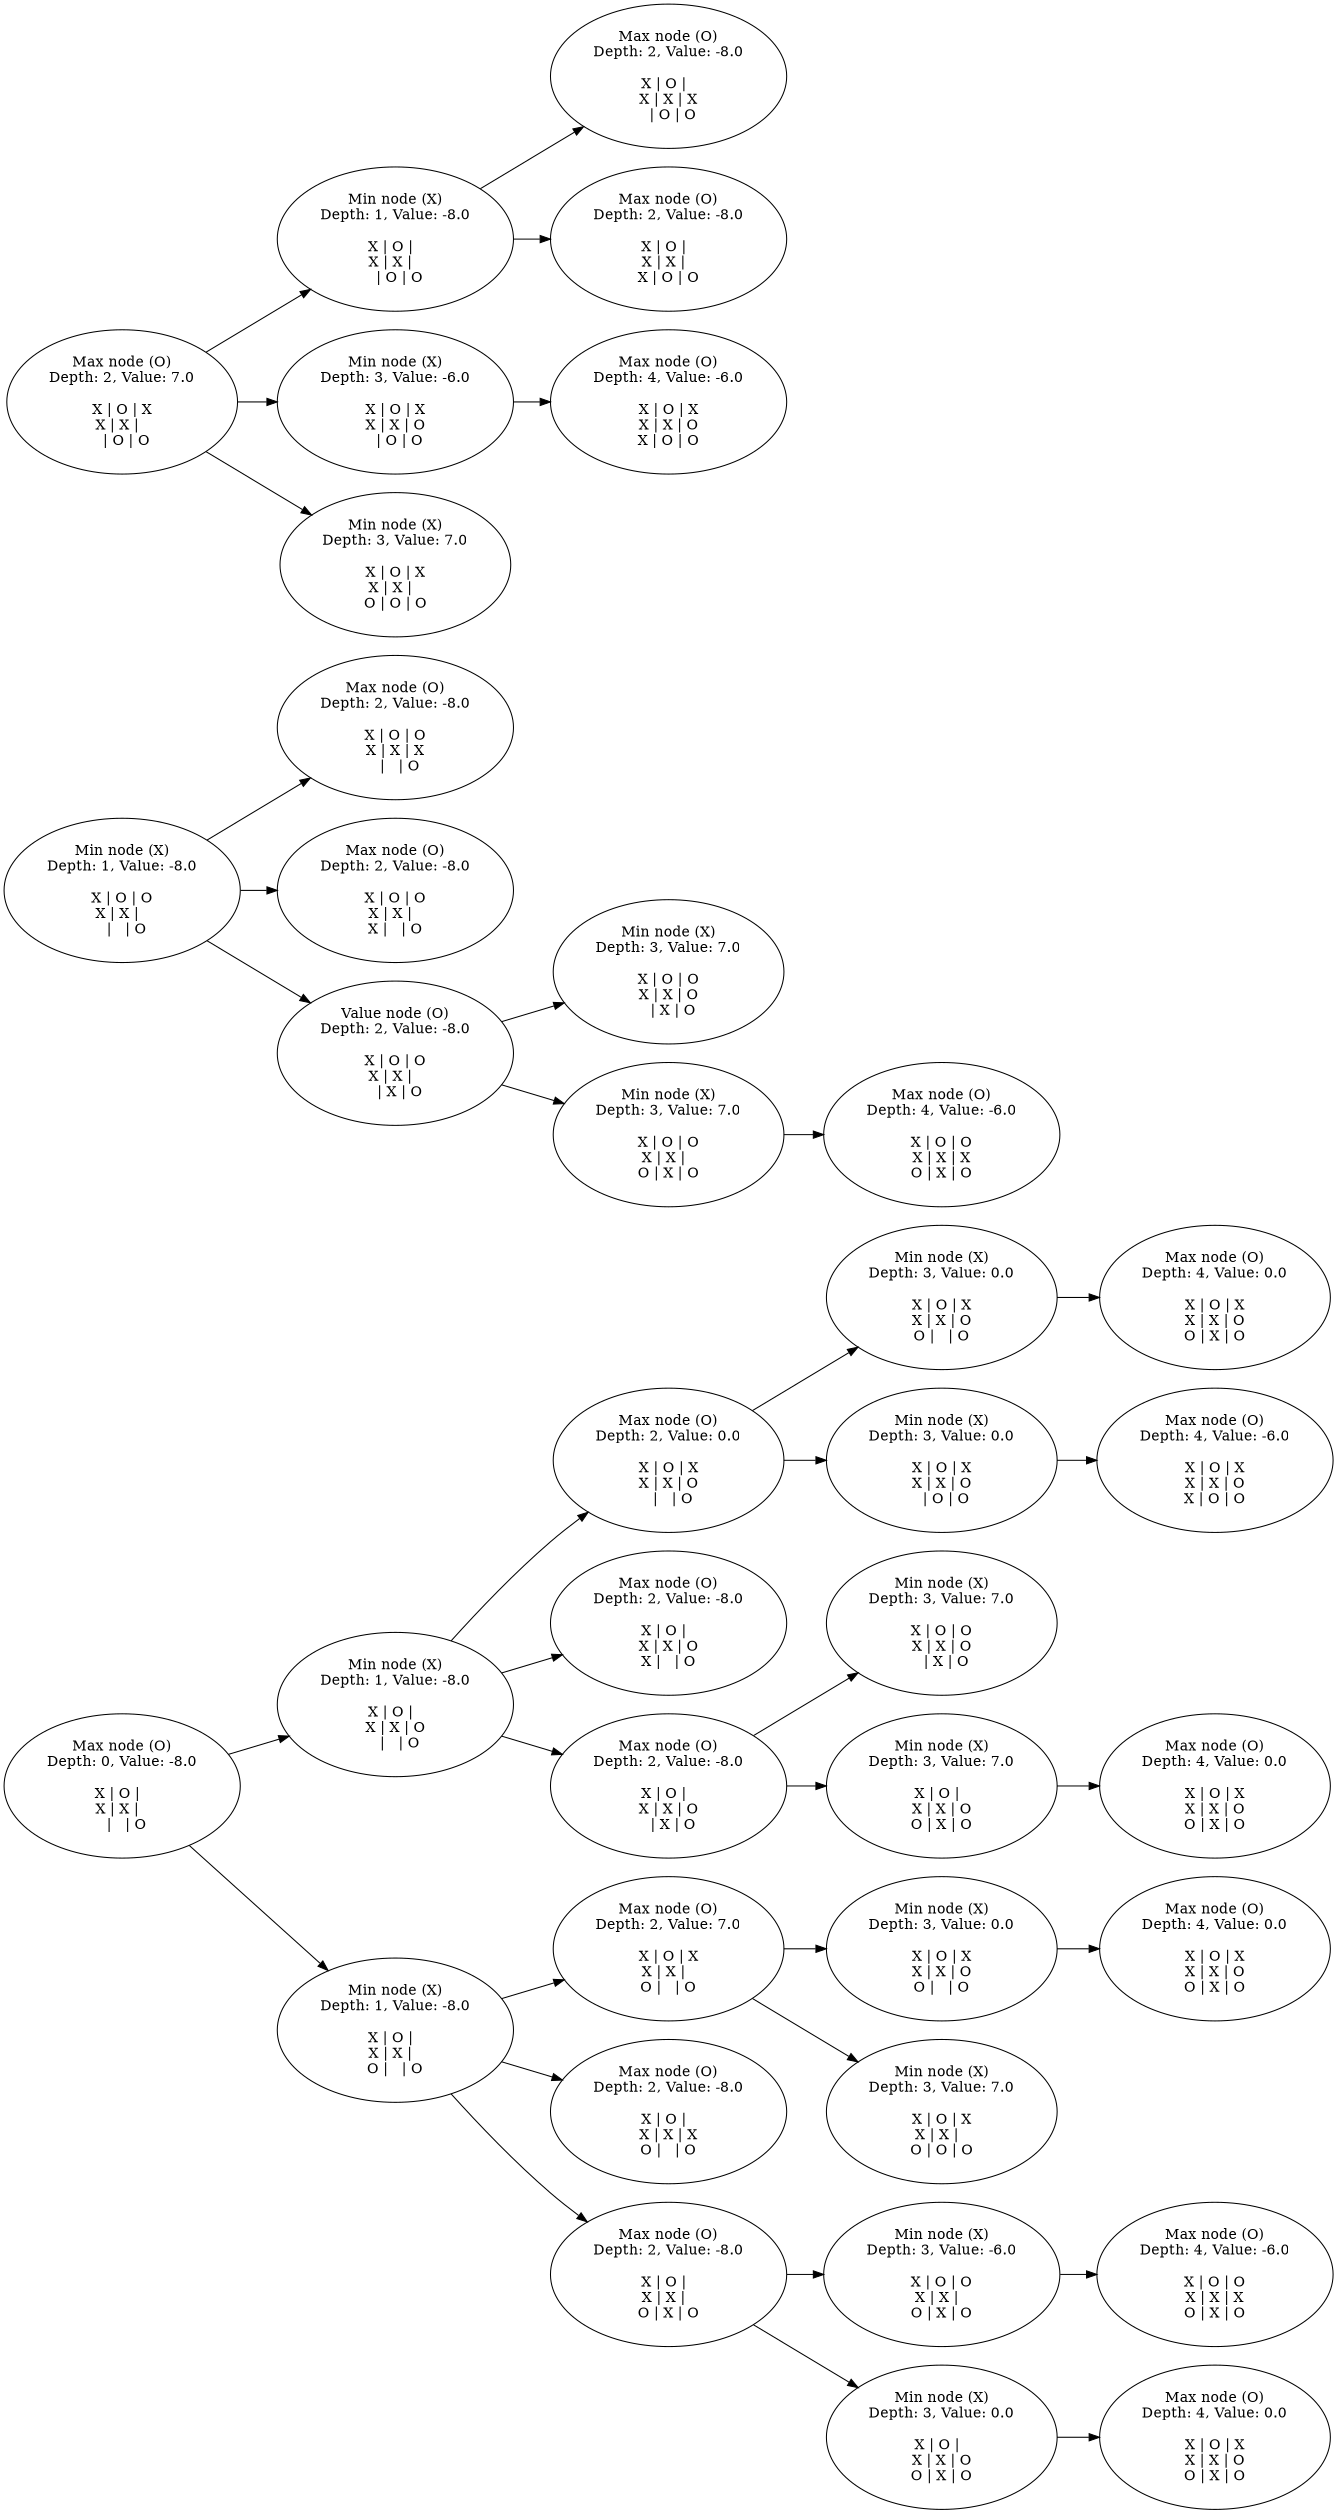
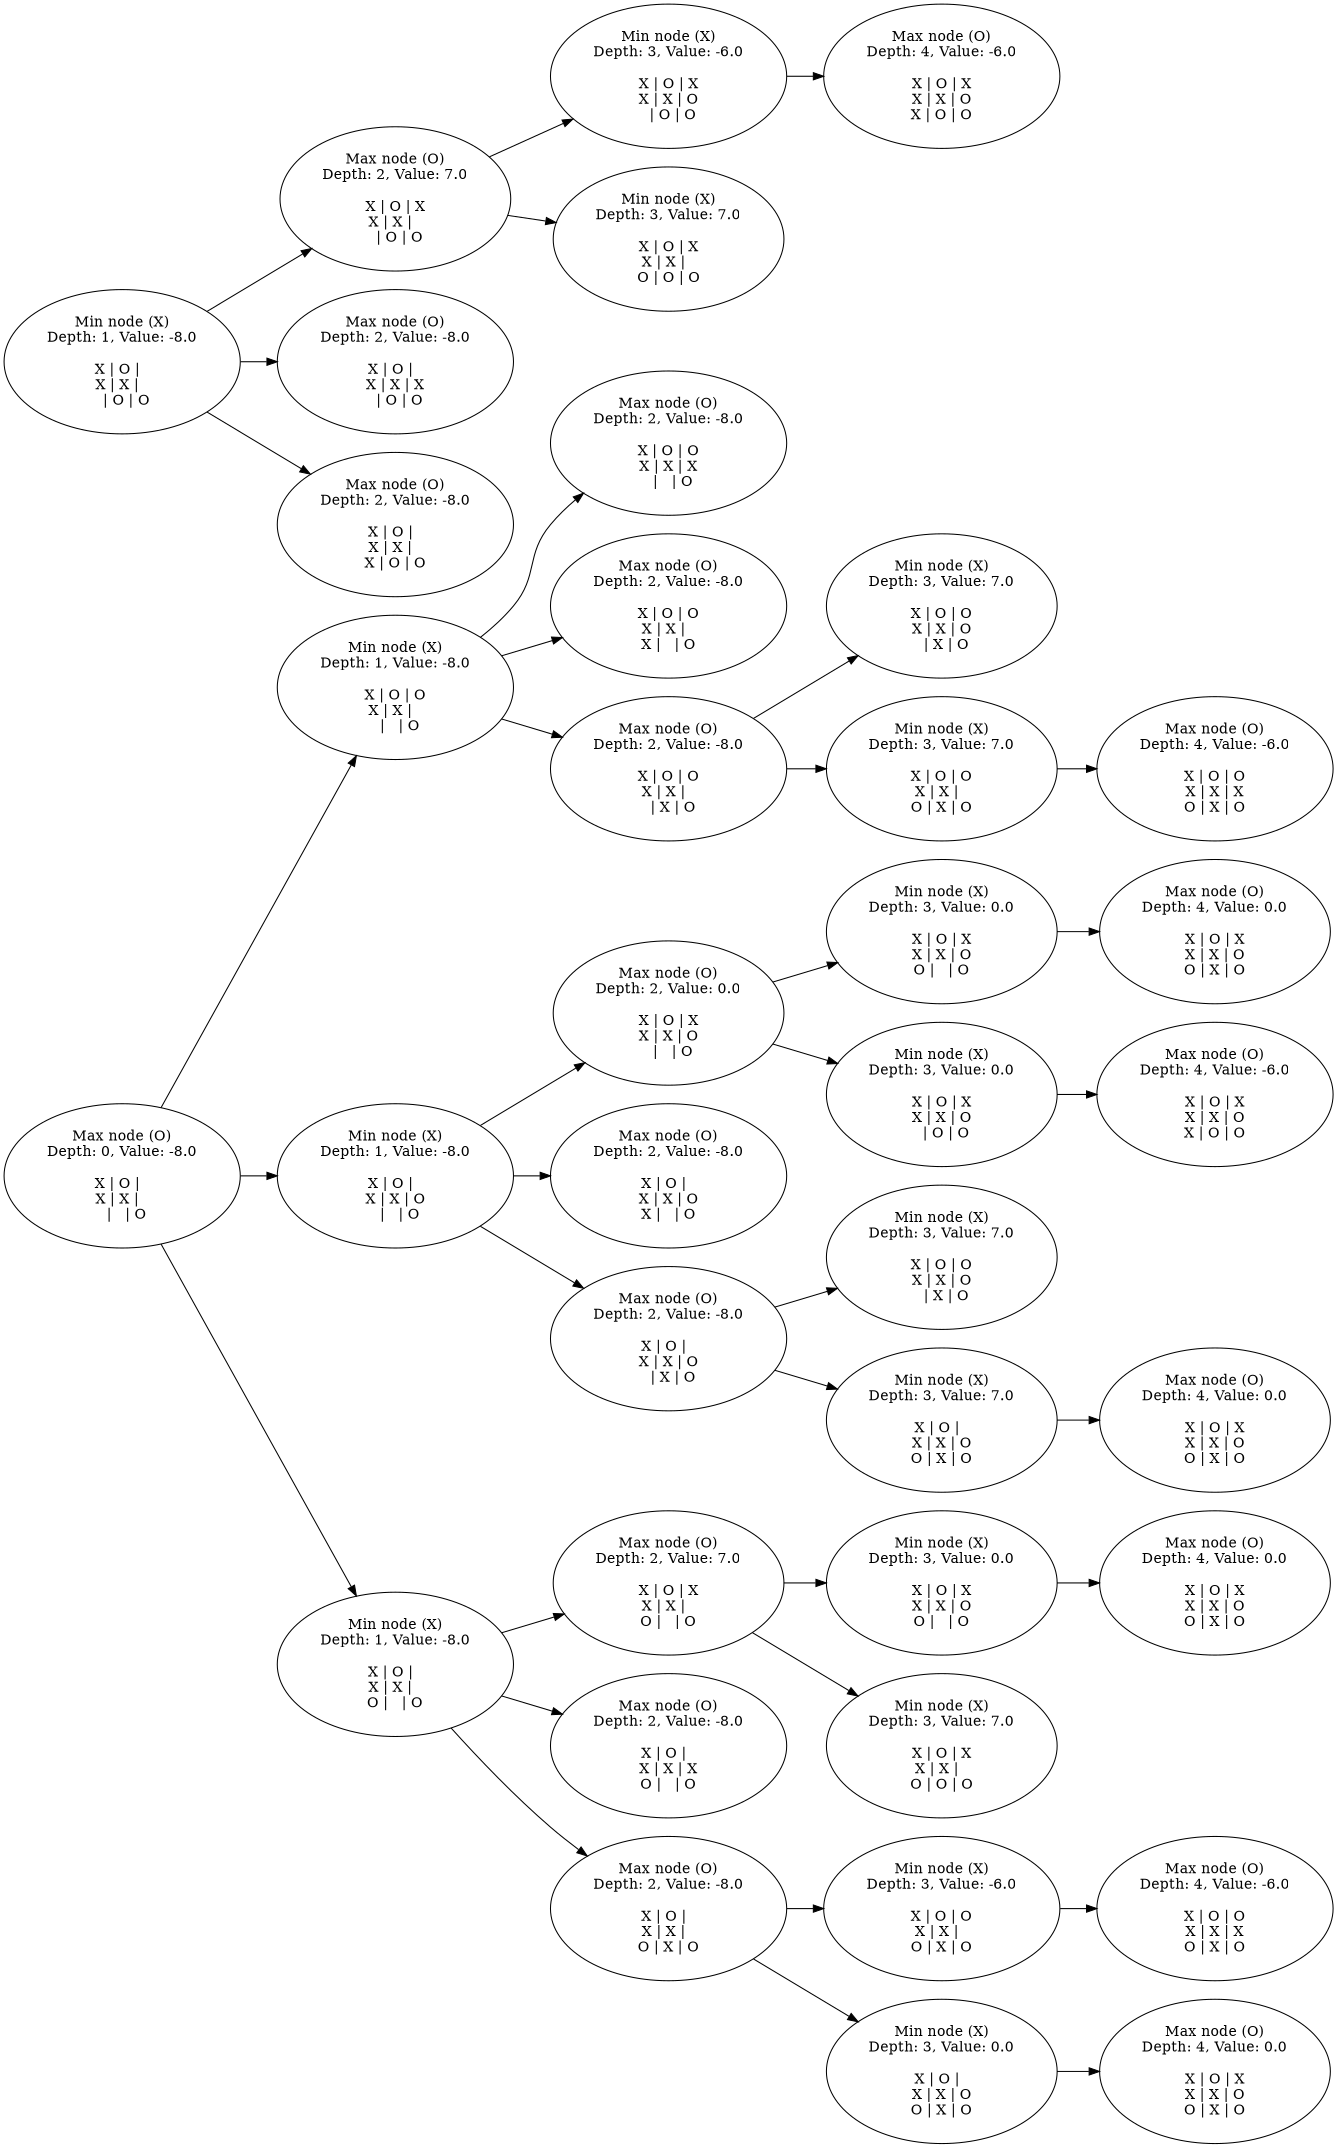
(254, 323) -> (255, 283)
none -> (256, 936)
(395, 1053) -> (669, 769)
